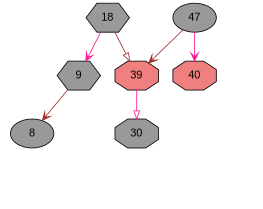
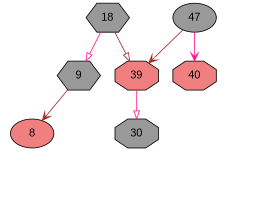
(95, 43) -> (95, 43)
(32, 133) -> (32, 133)
